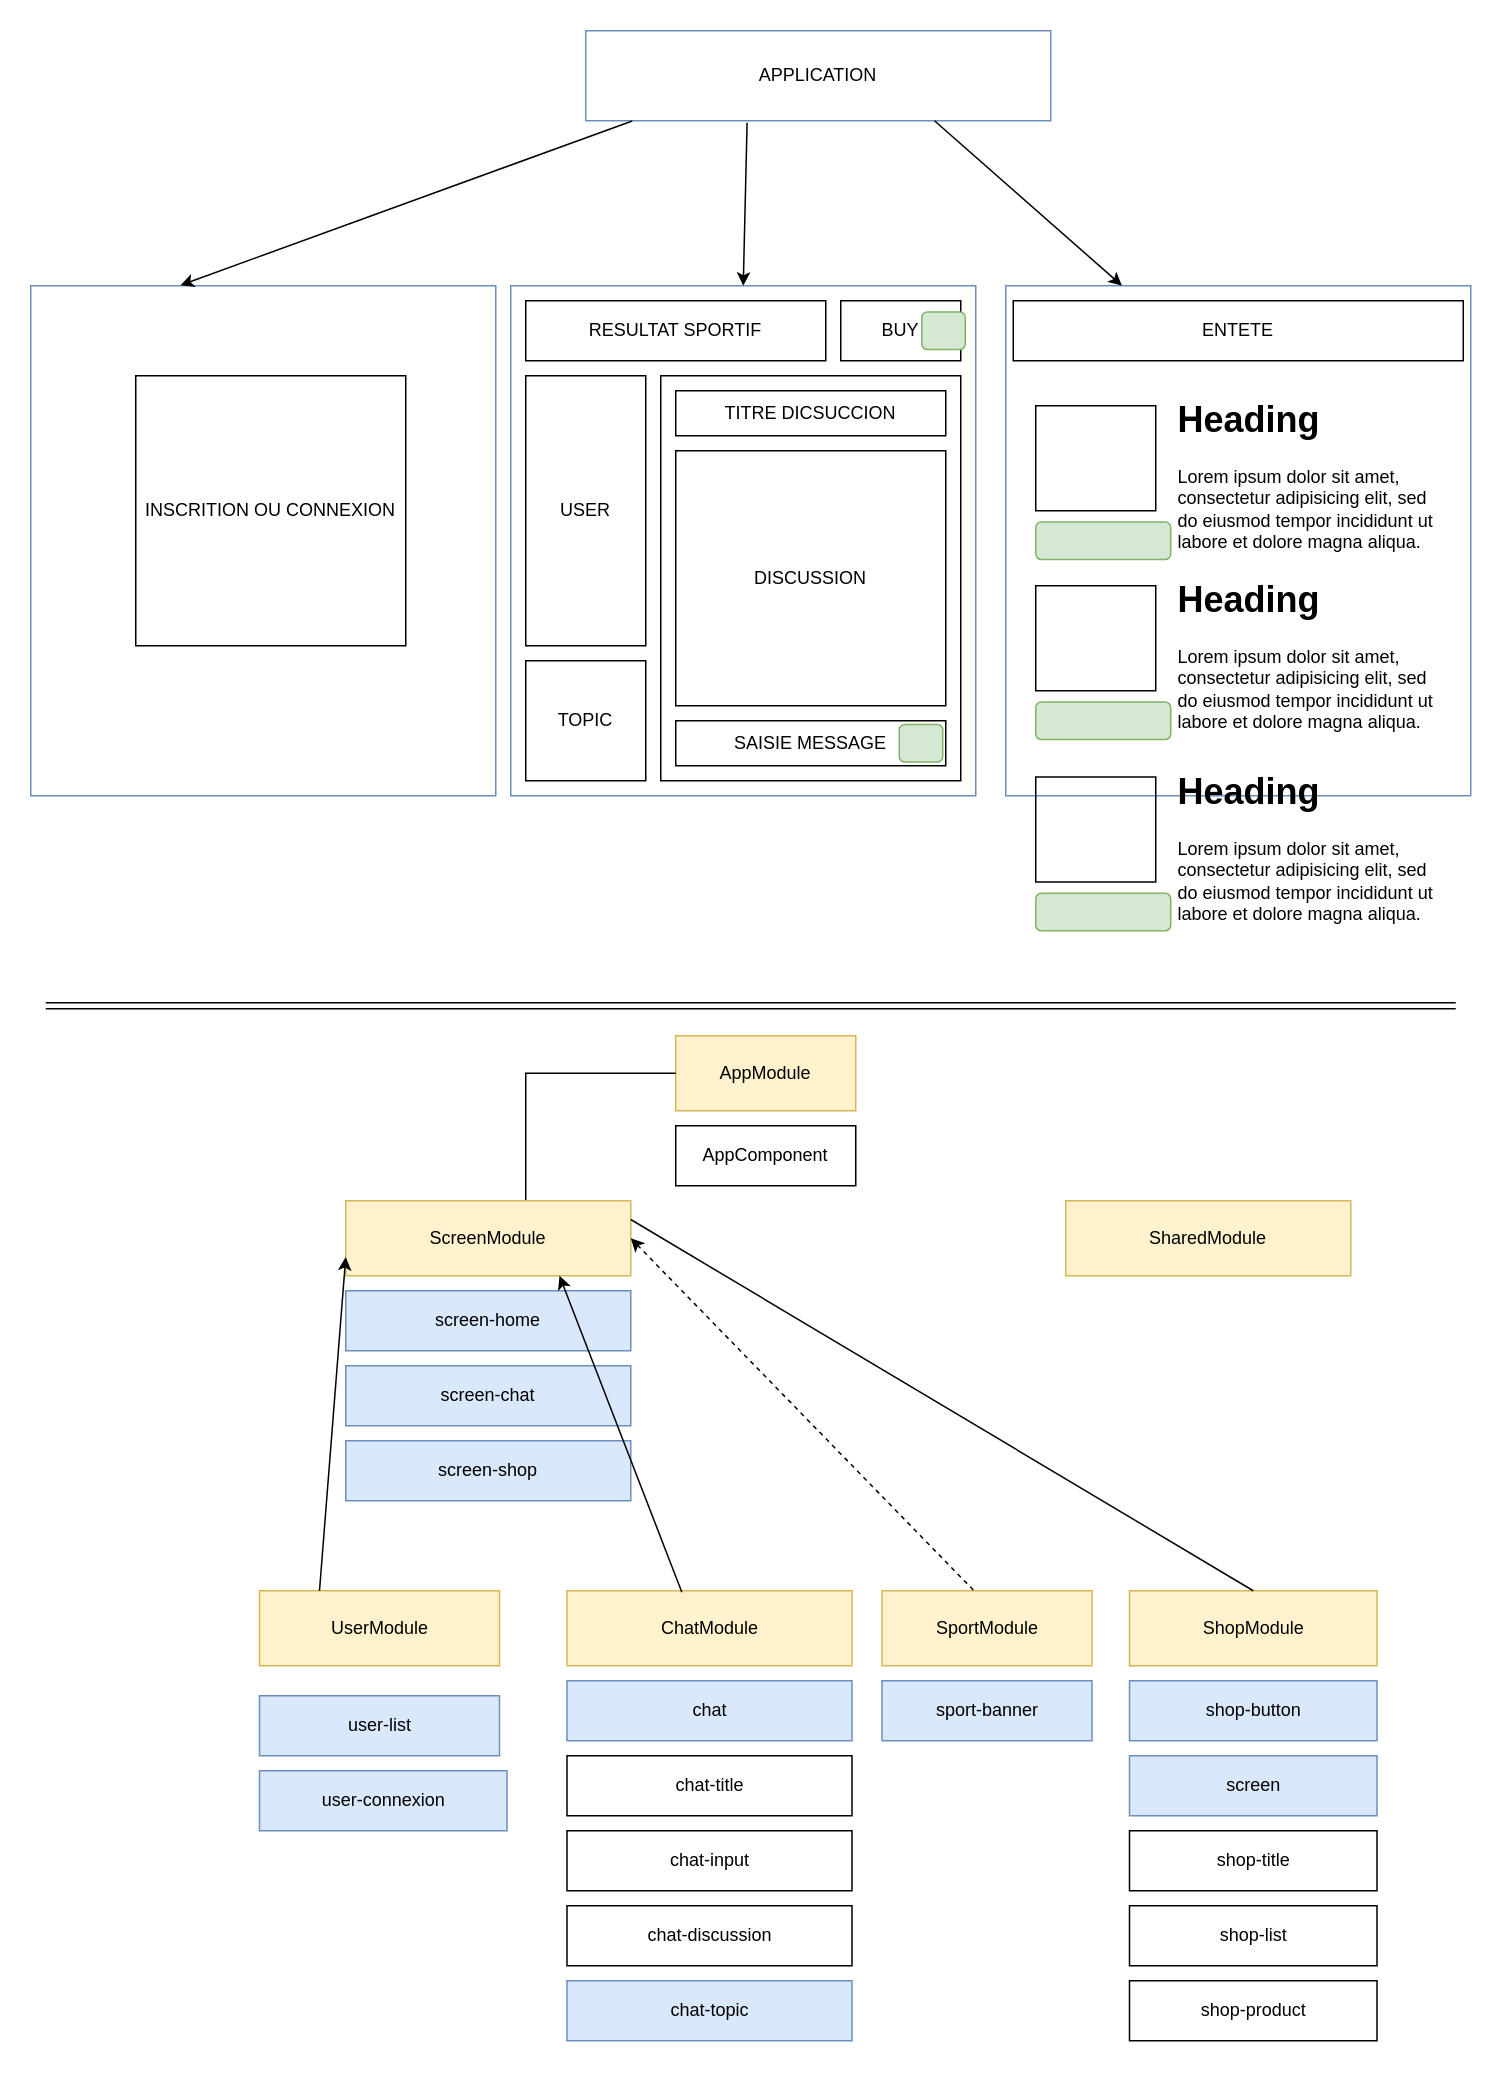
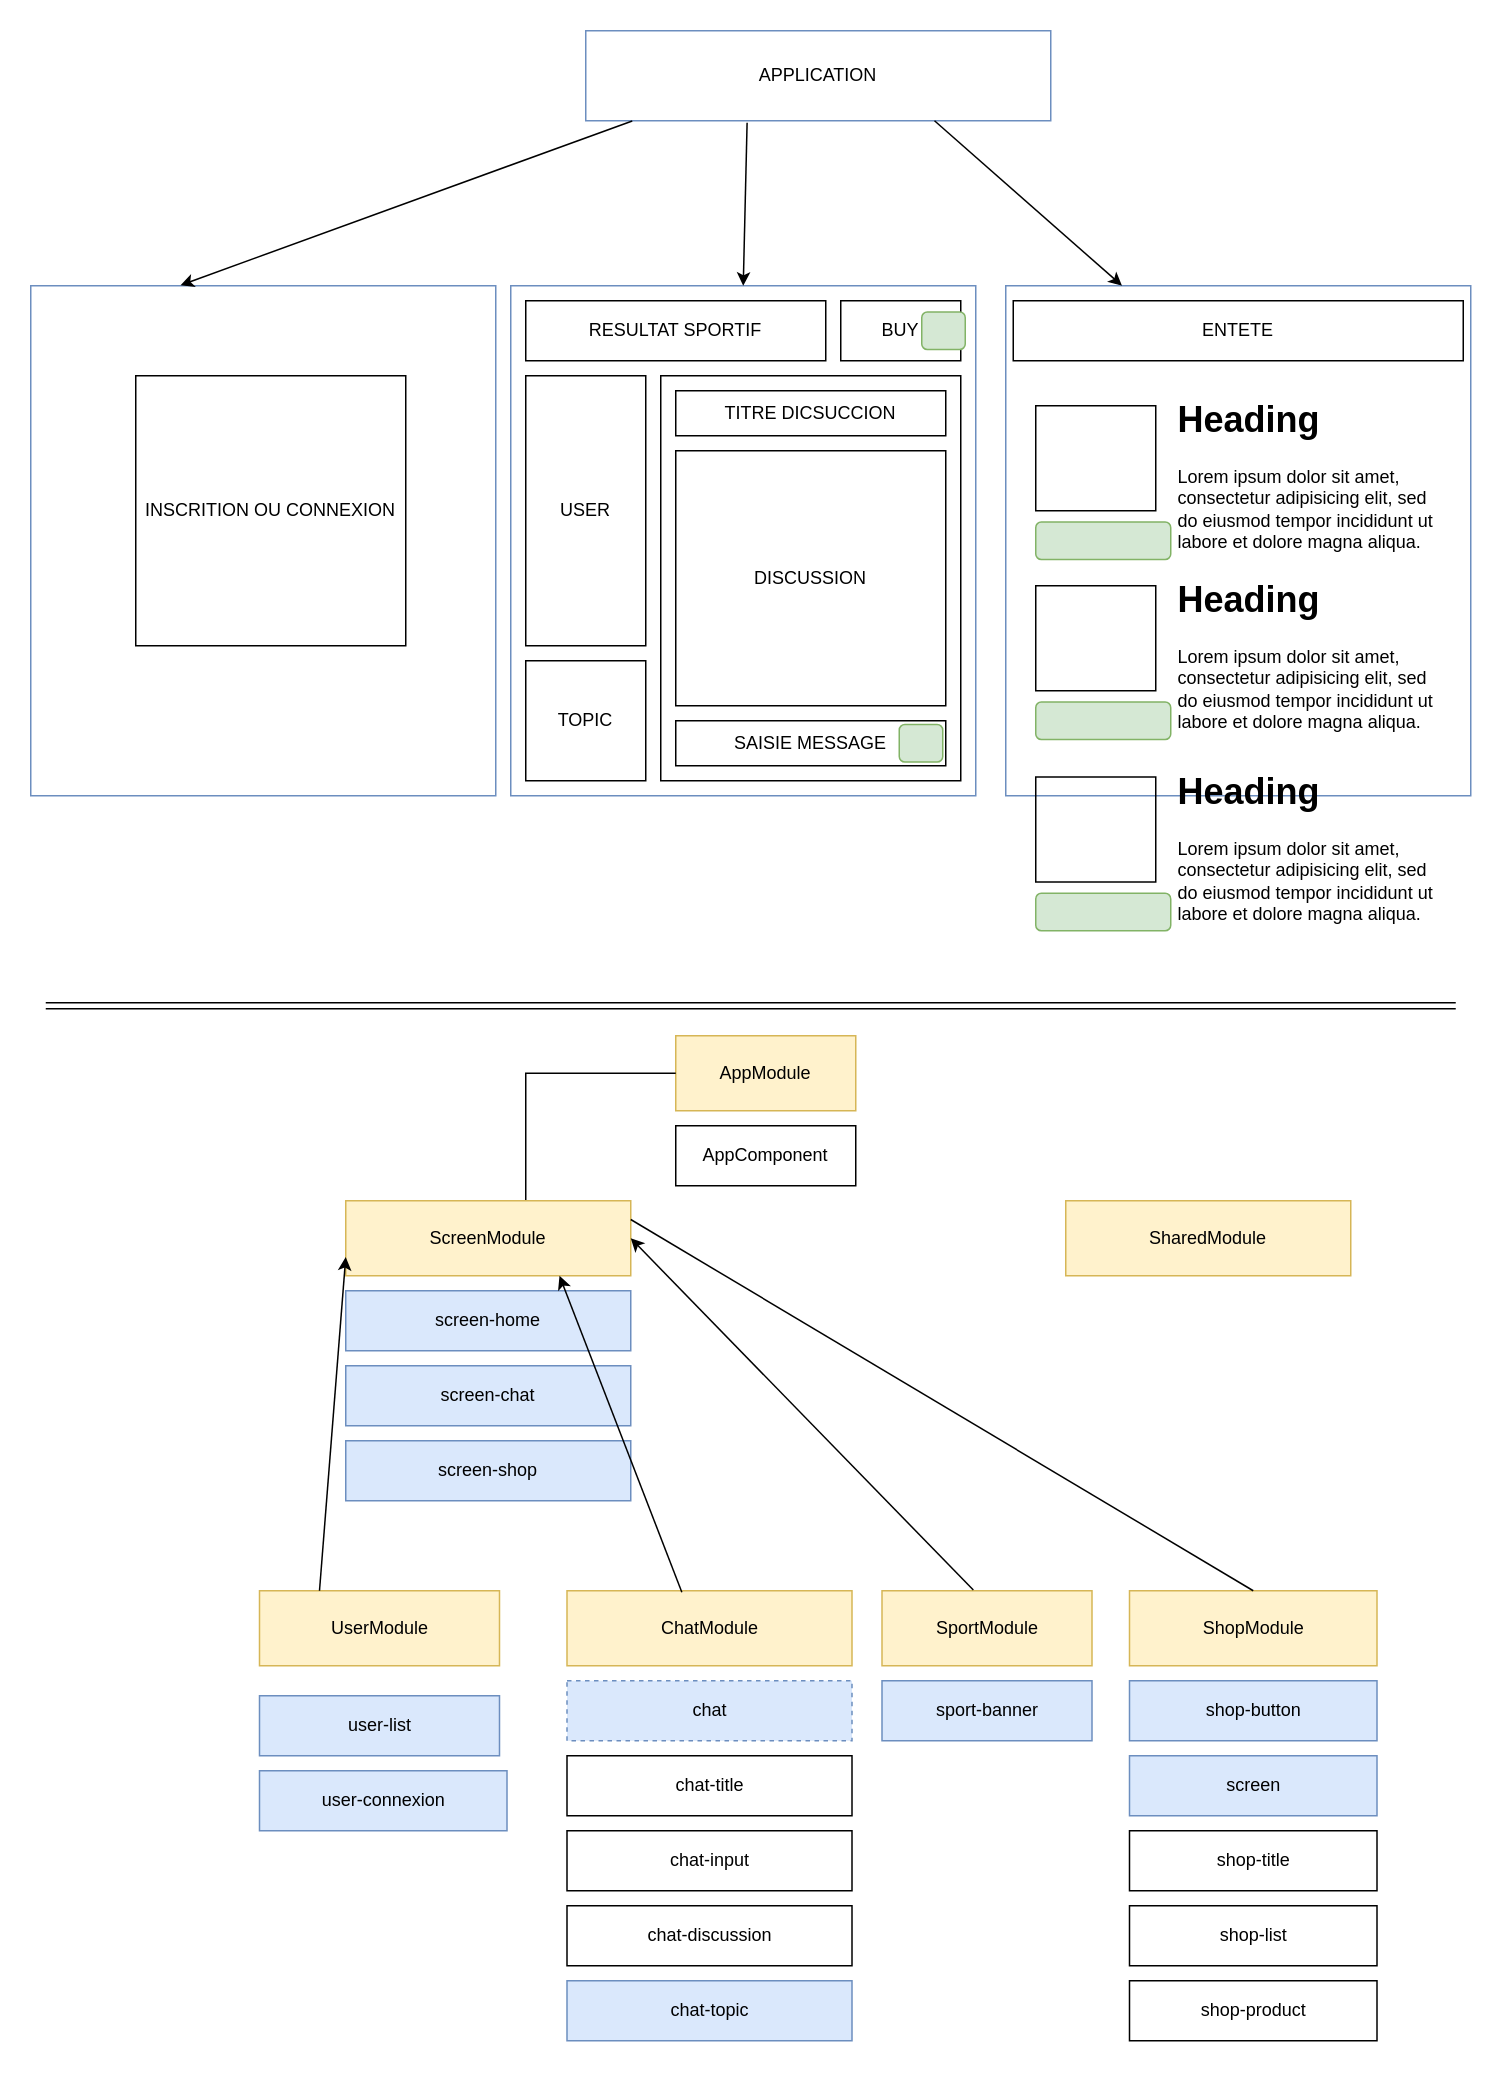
(805, 1417) -> (805, 1417)
(710, 1711) -> (710, 1711)
